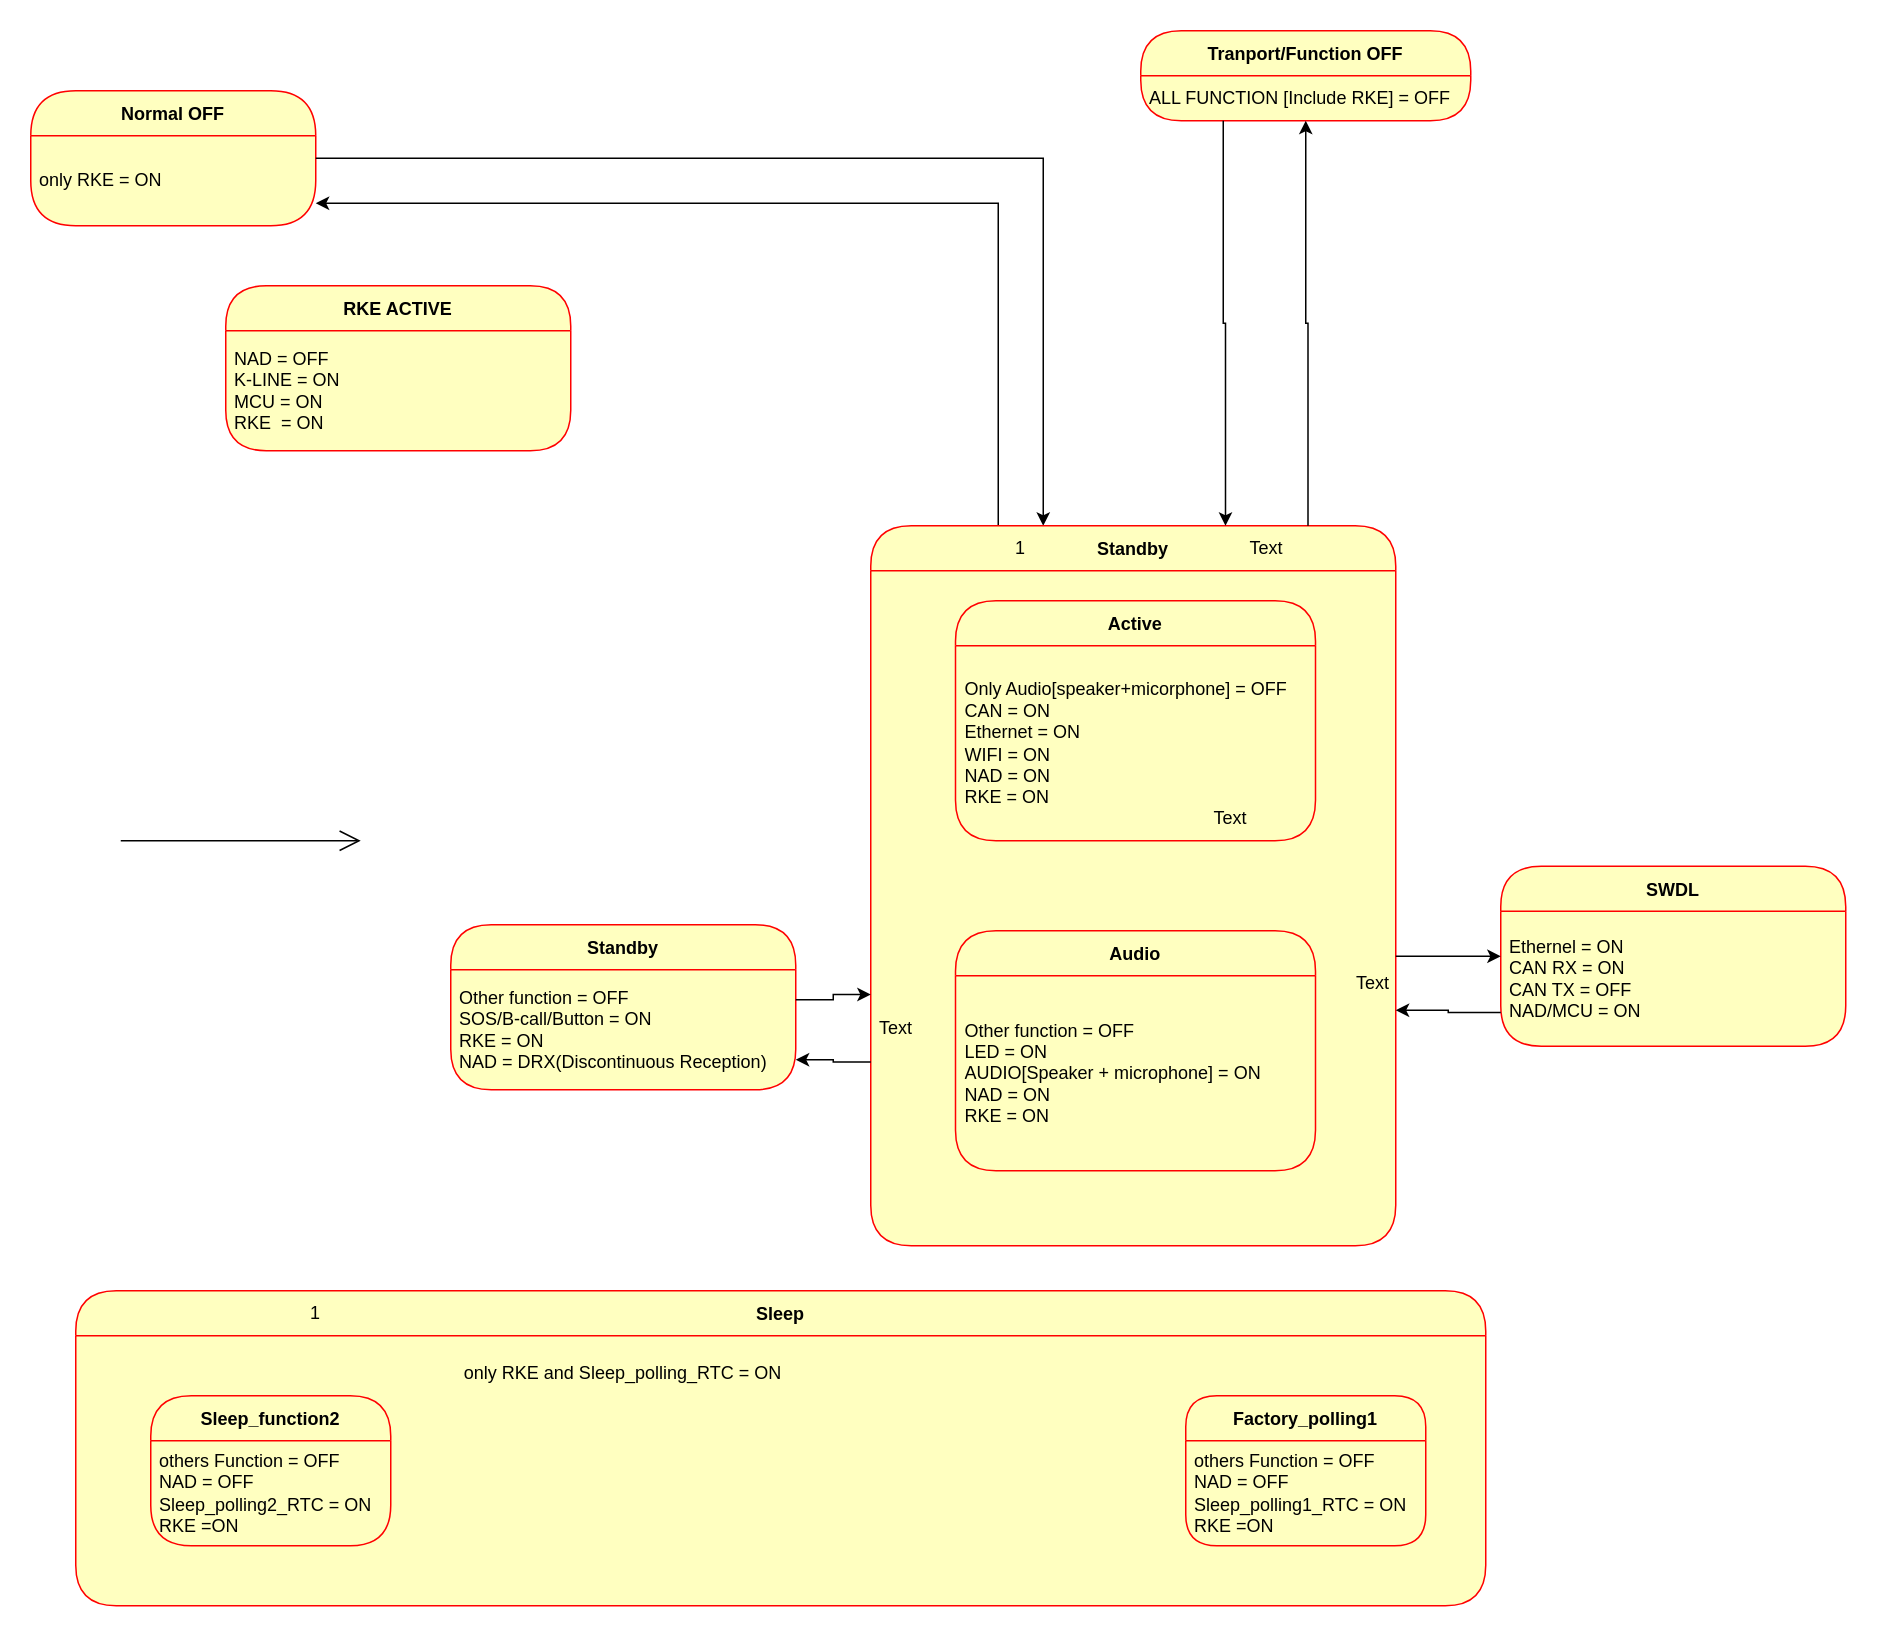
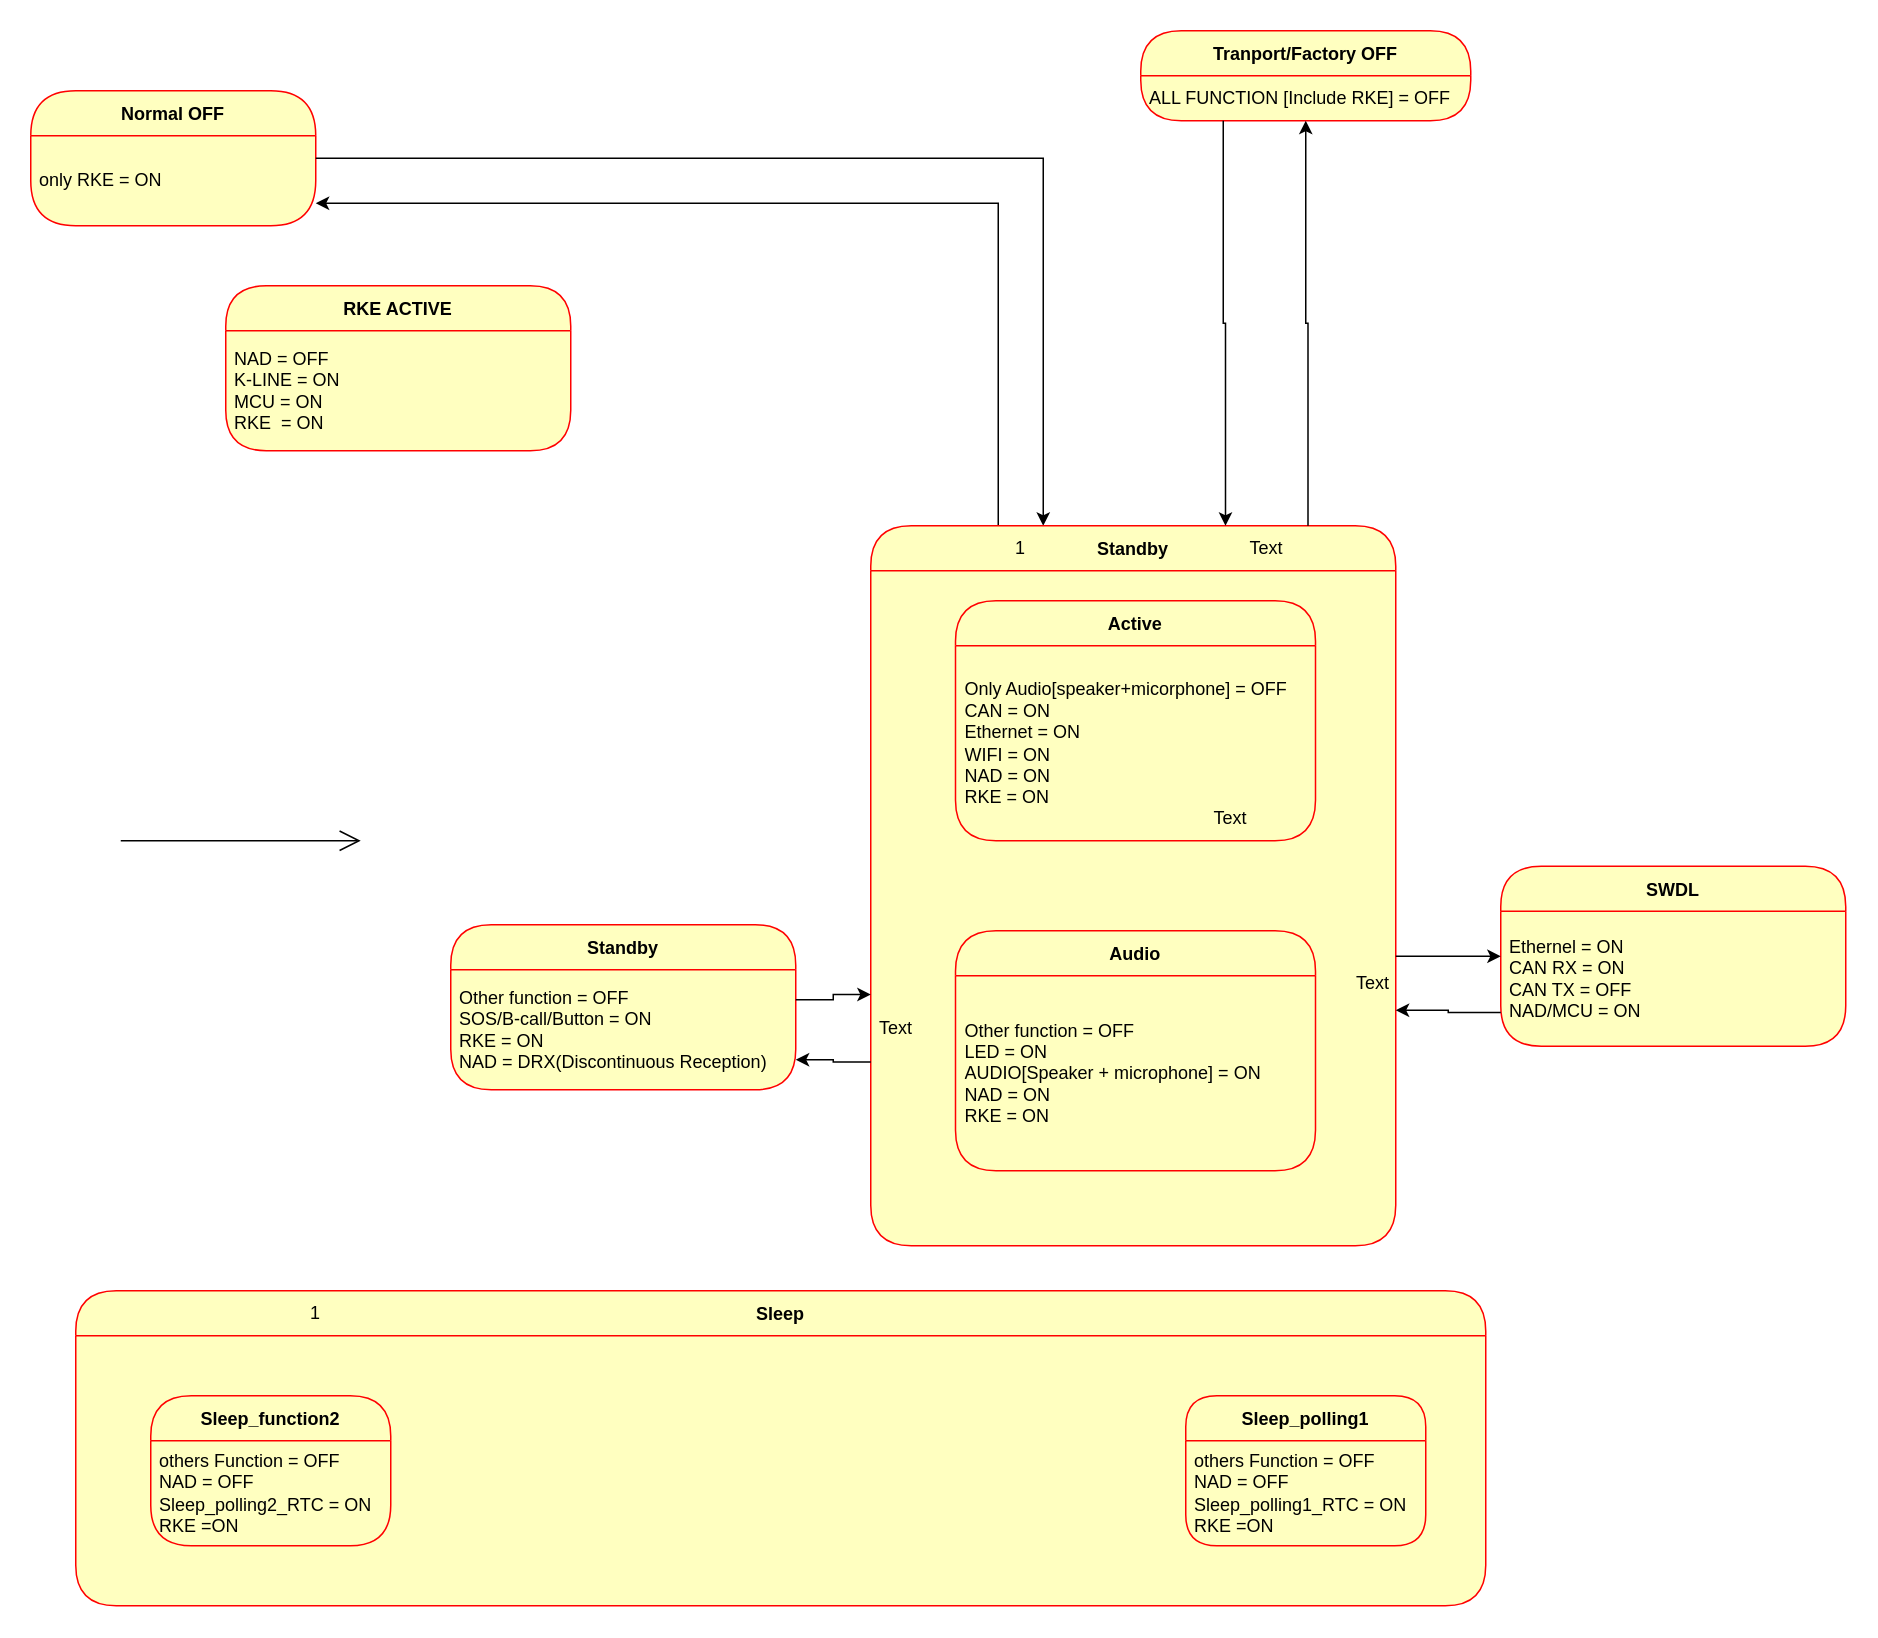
(1305, 54) -> (1305, 54)
(623, 1373) -> none
(1305, 1419) -> (1305, 1419)
